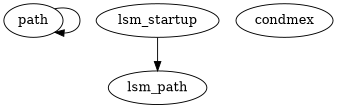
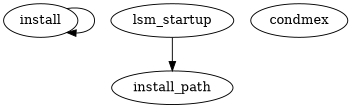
(33, 21) -> (41, 21)
(158, 88) -> (172, 88)
